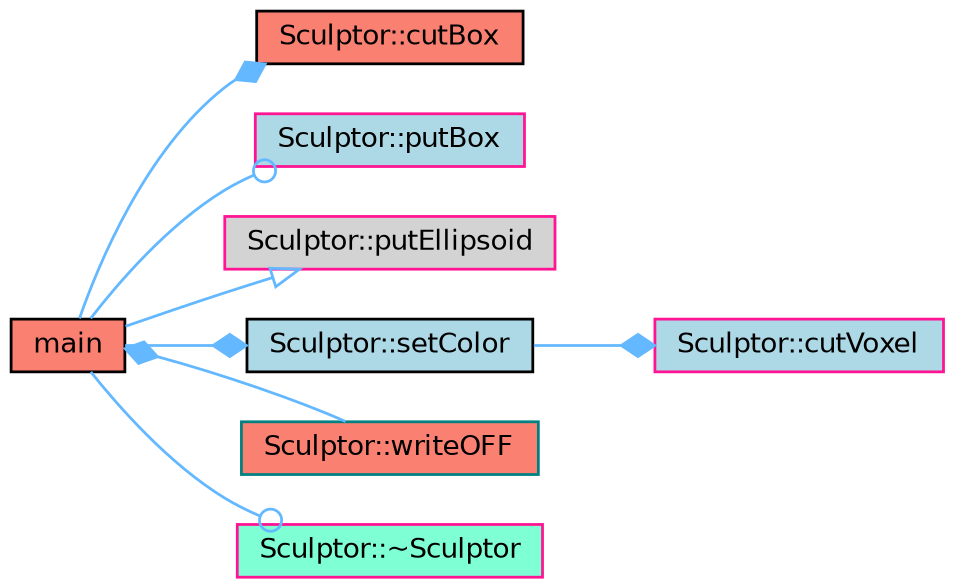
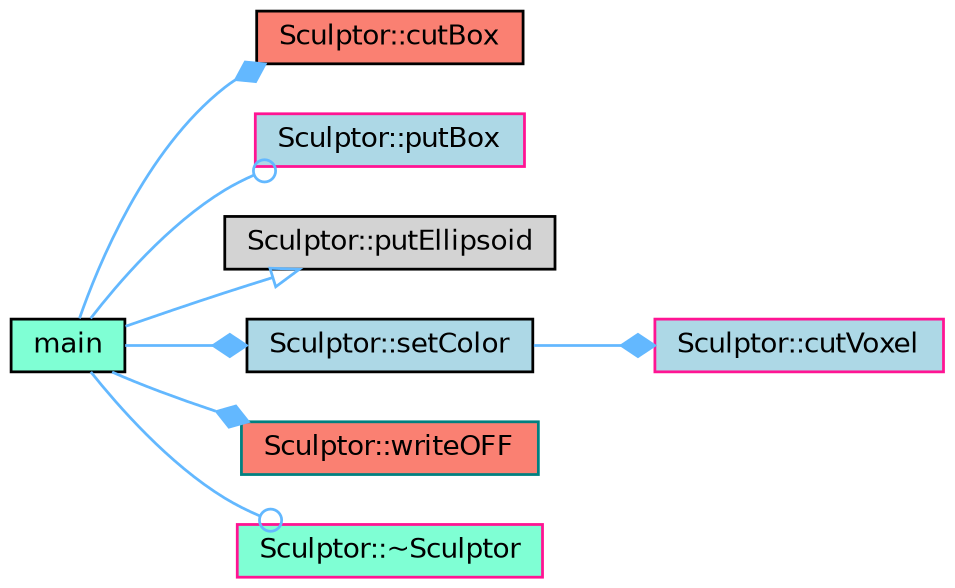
(390, 243) -> (390, 243)
(68, 345) -> (68, 345)
(253, 386) -> (163, 393)
